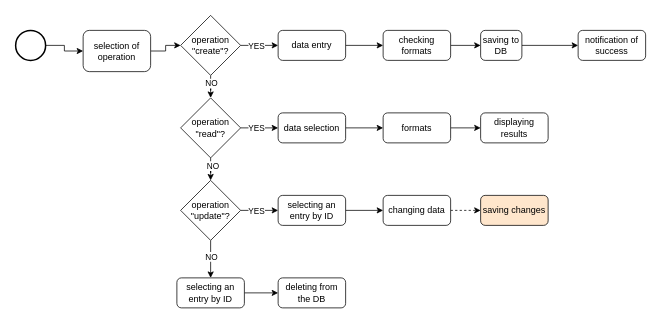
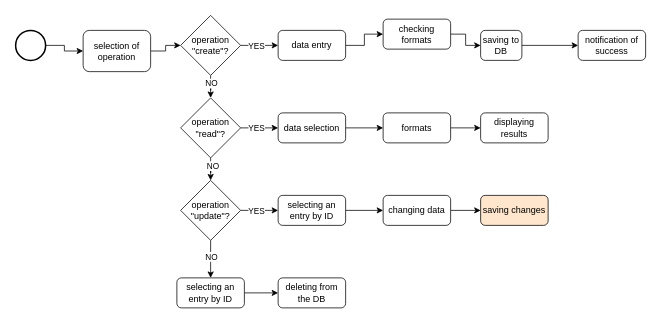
(417, 45) -> (417, 34)
(462, 210) -> (462, 210)
